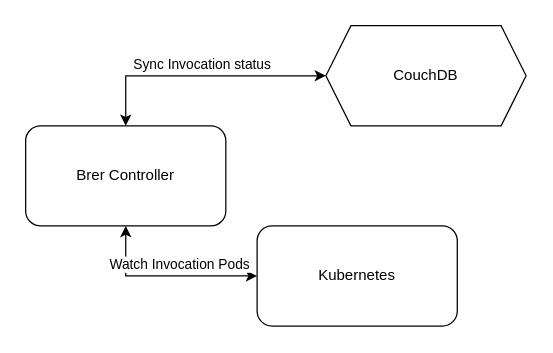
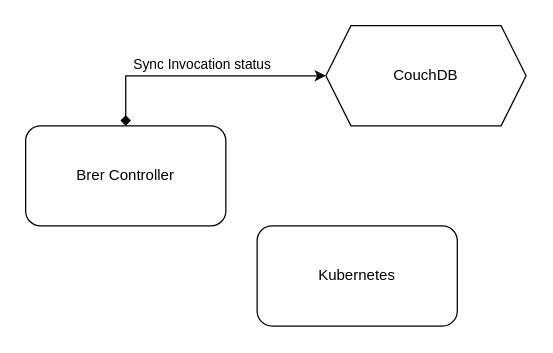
(126, 116) -> (126, 115)
(167, 276) -> none
